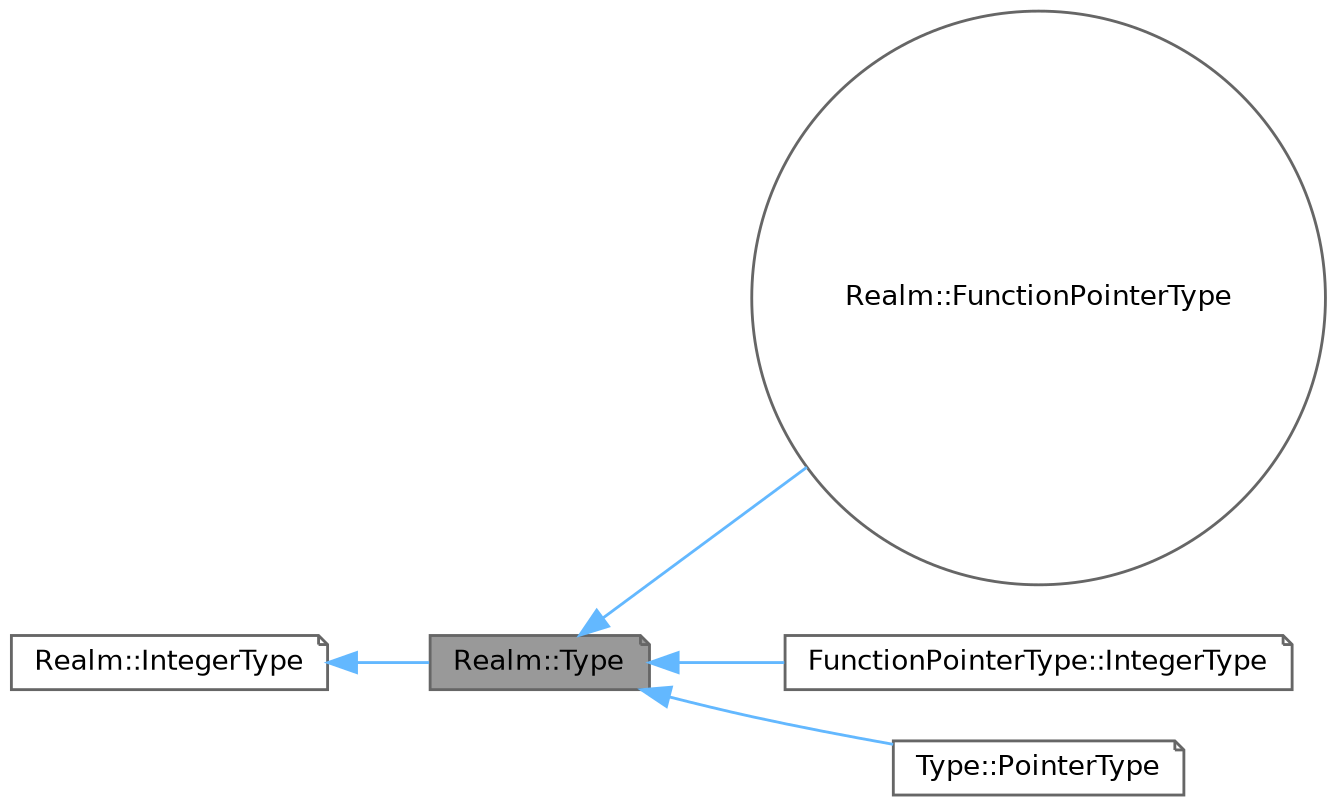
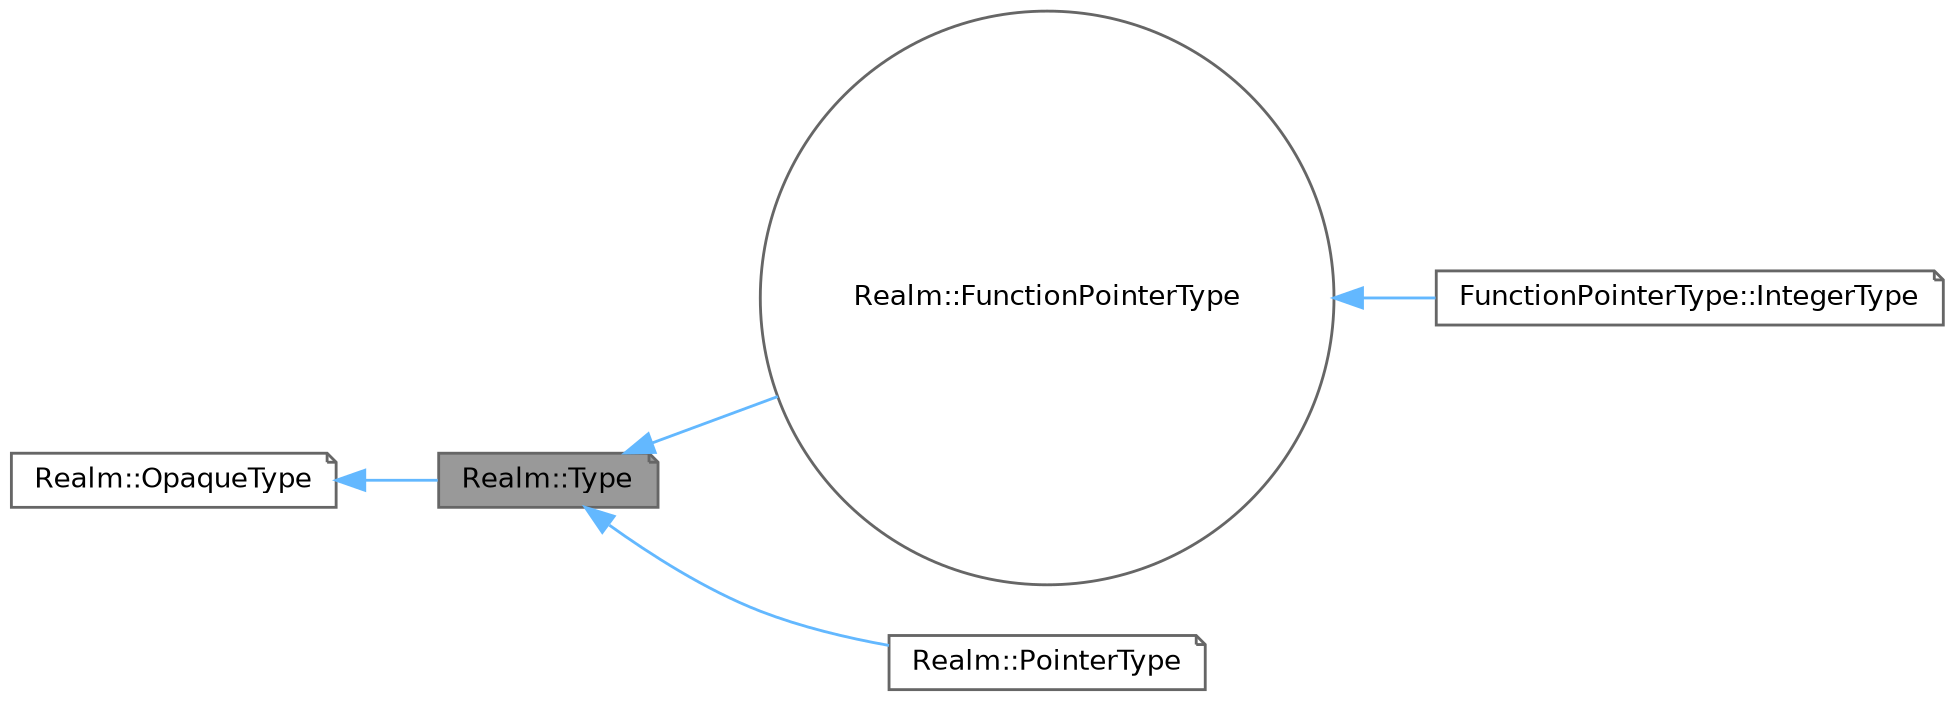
(169, 663) -> (174, 480)
(732, 663) -> (1399, 298)
(1039, 768) -> (1047, 663)
